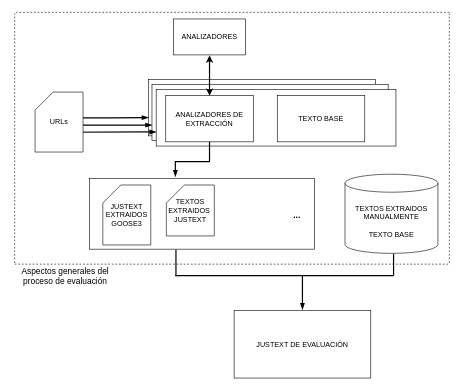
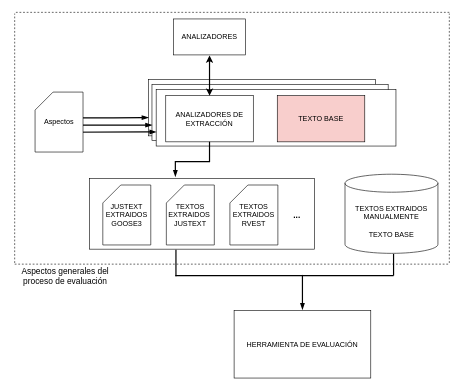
(321, 119) -> (321, 119)
(59, 122) -> (59, 122)
(191, 211) -> (191, 215)
none -> (254, 215)
(303, 345) -> (303, 345)
